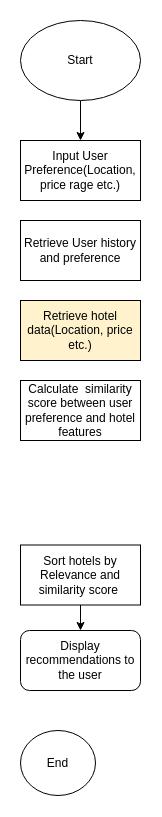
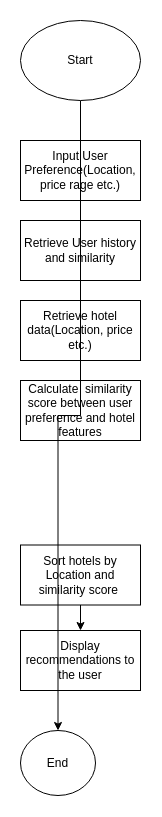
(81, 132) -> (58, 417)
(81, 251) -> (81, 251)
(81, 331) -> (81, 331)
(81, 576) -> (81, 576)
(81, 661) -> (81, 661)
